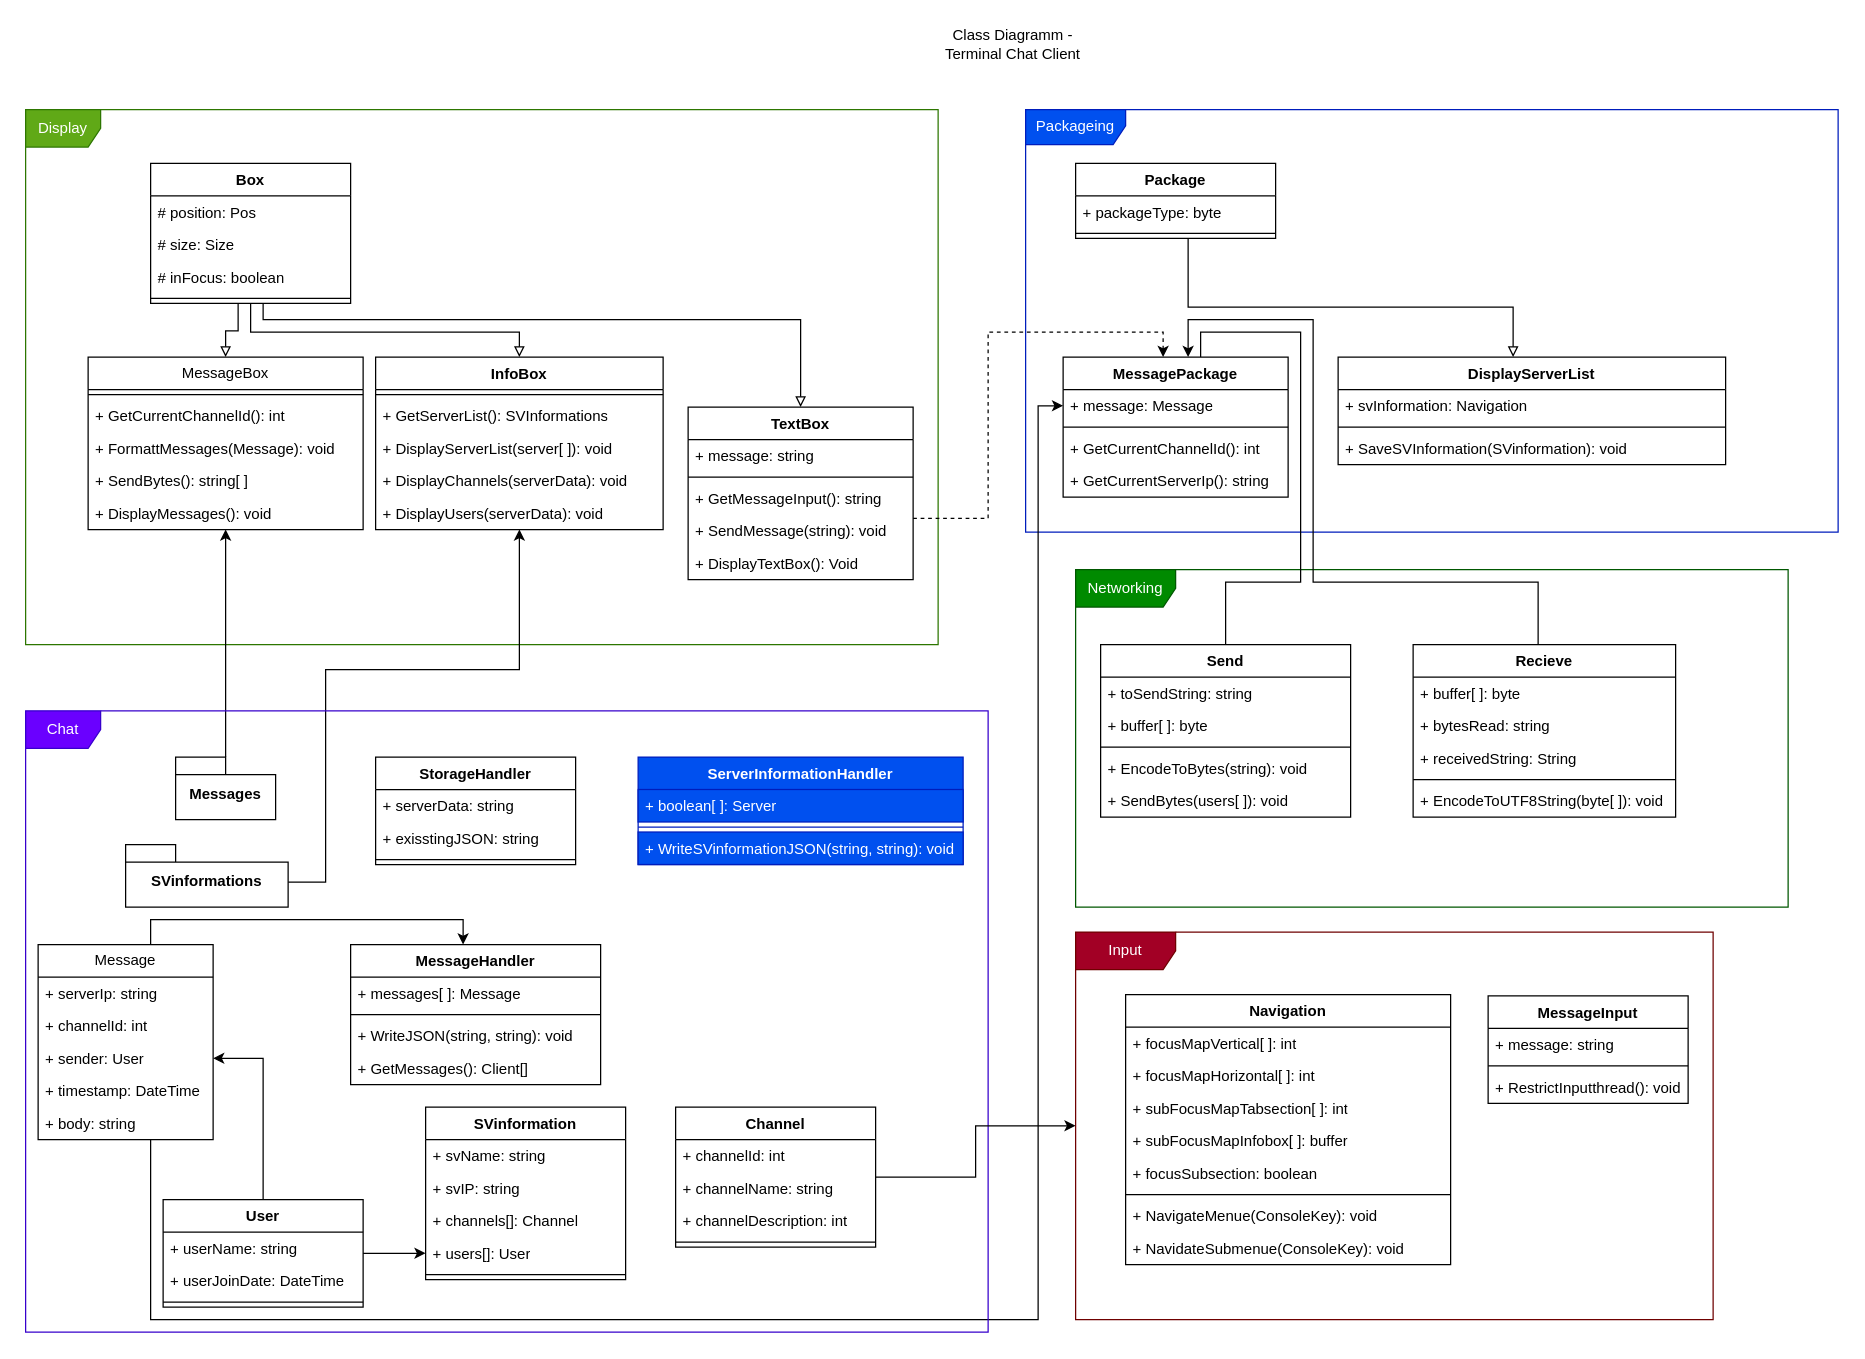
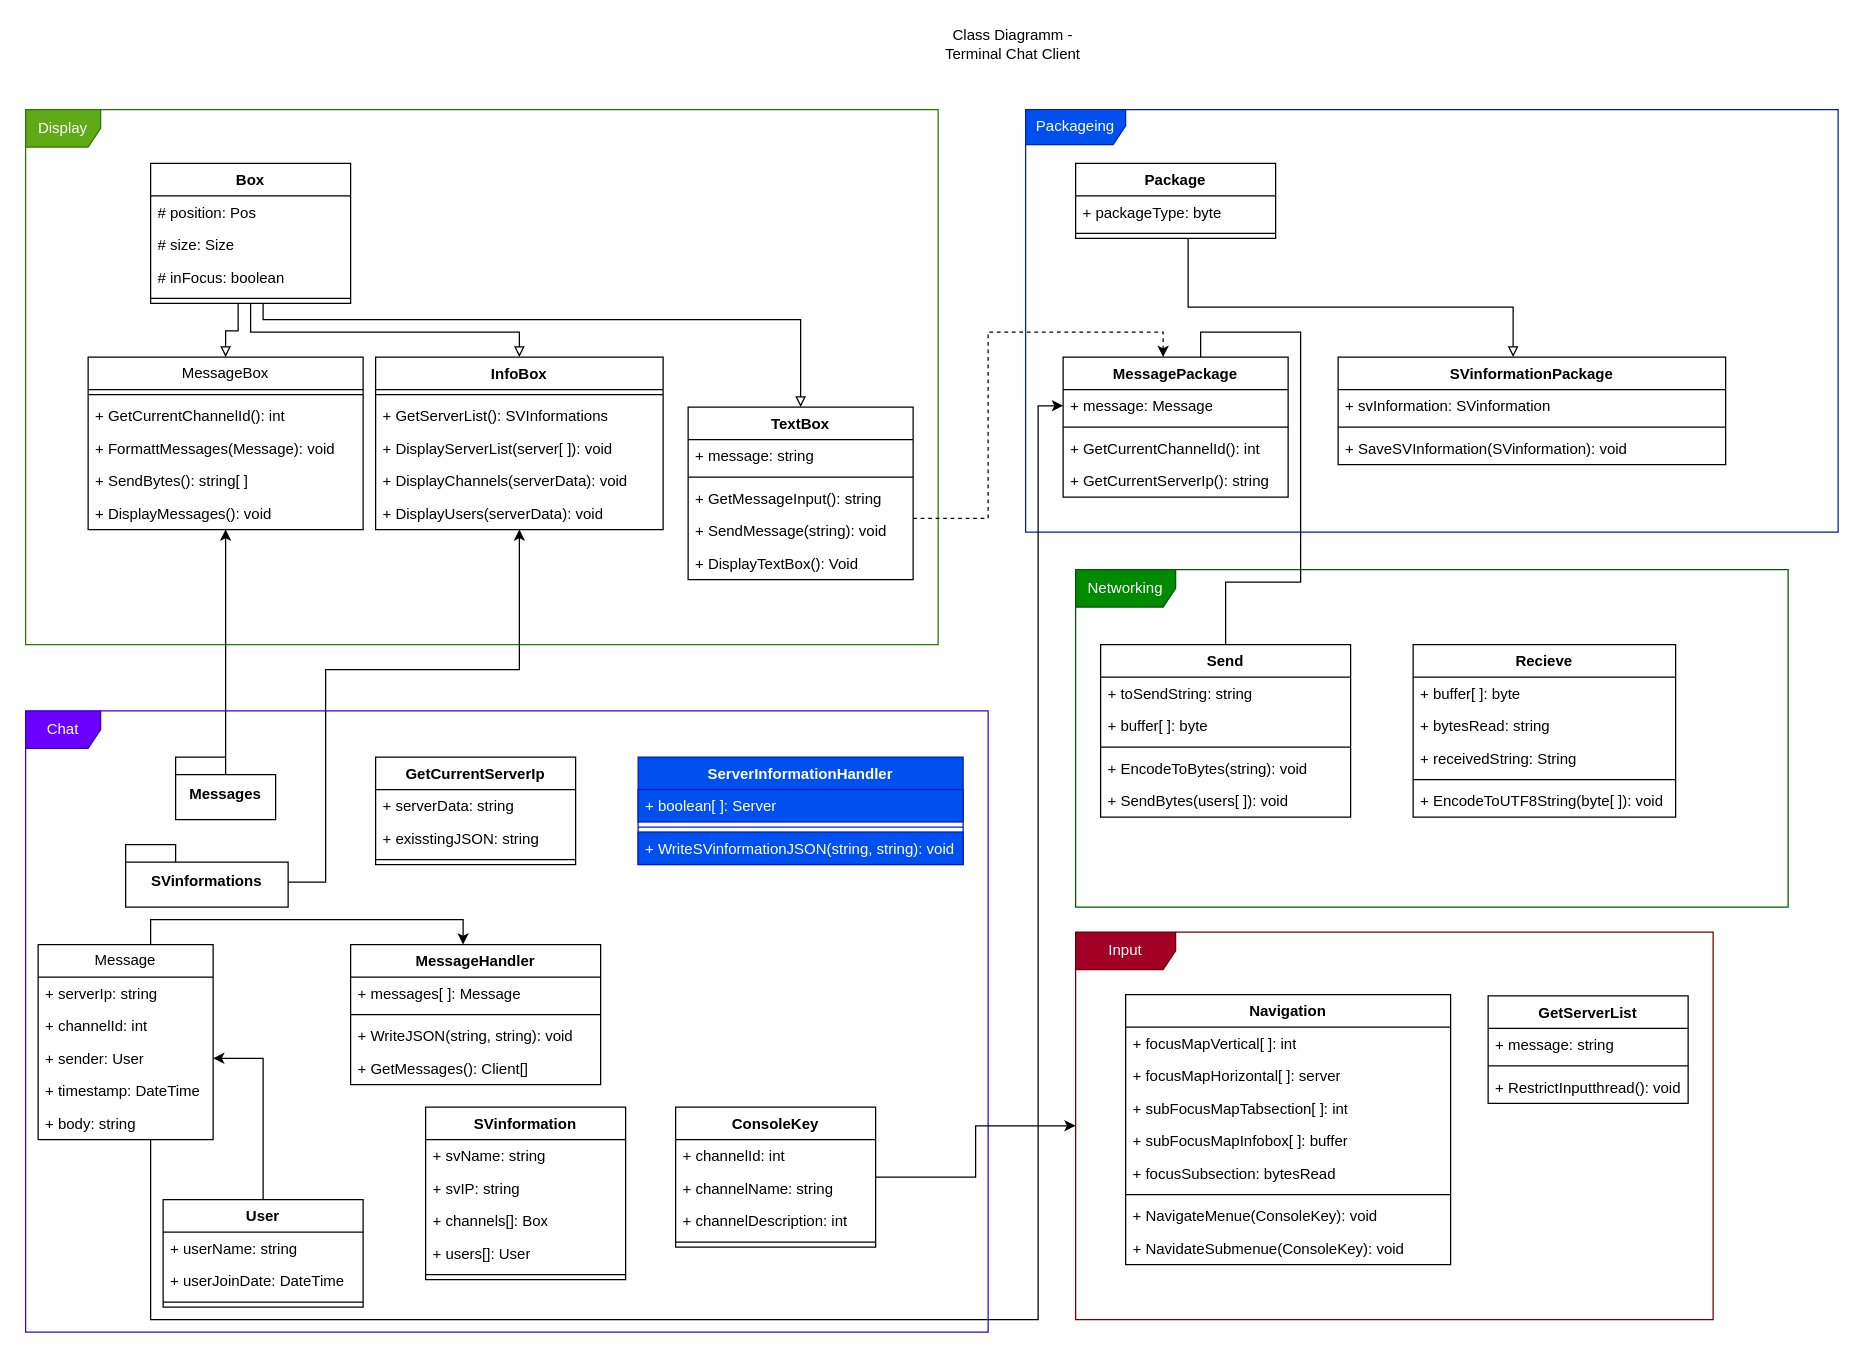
(1532, 375) -> (1532, 375)
(1447, 407) -> (1460, 407)
(1313, 518) -> none
(476, 775) -> (476, 775)
(1588, 1013) -> (1588, 1013)
(1237, 1077) -> (1252, 1077)
(776, 1125) -> (776, 1125)
(1233, 1175) -> (1243, 1175)
(512, 1222) -> (497, 1222)
(391, 1253) -> none
